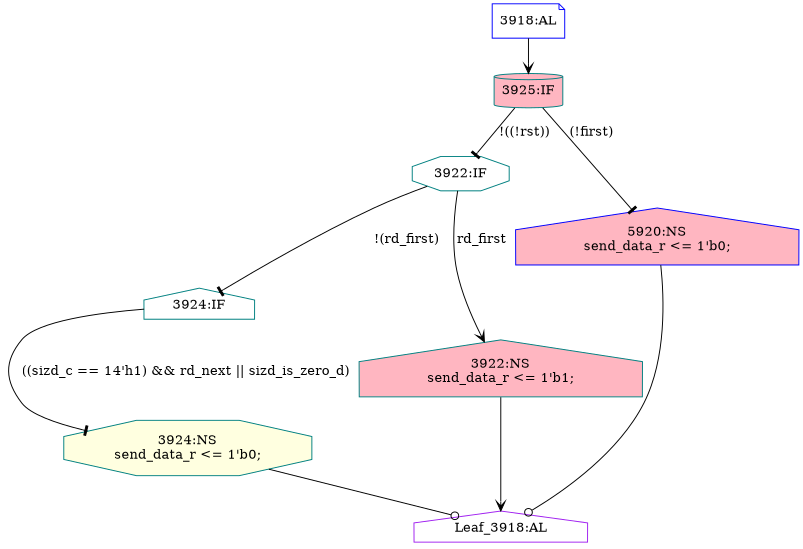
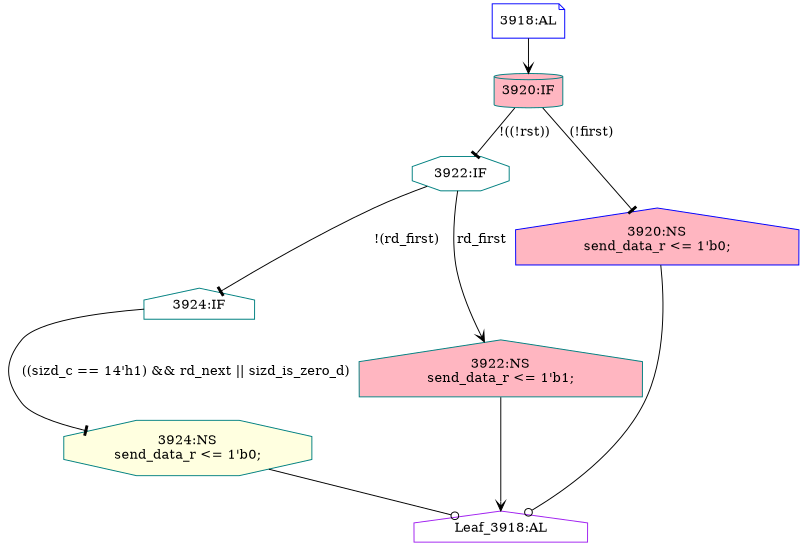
(528, 91) -> (528, 91)
(657, 239) -> (657, 239)
